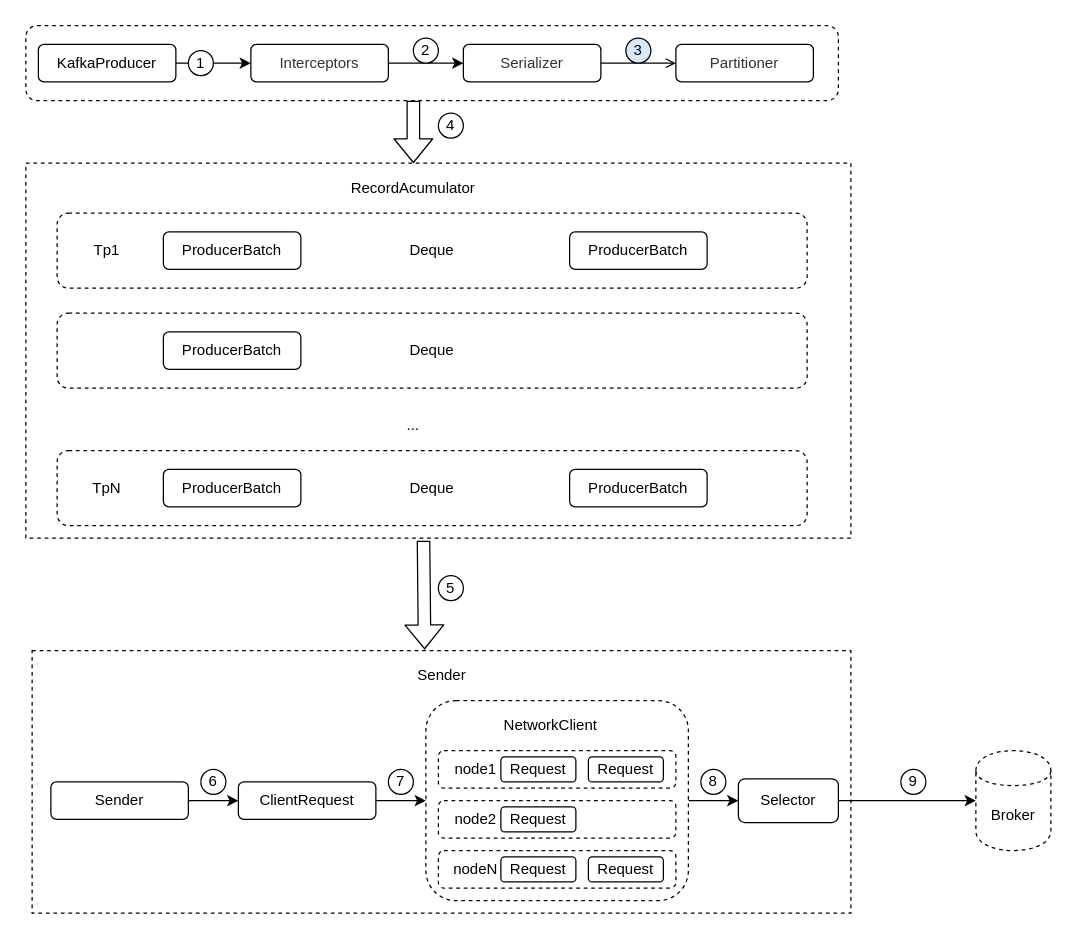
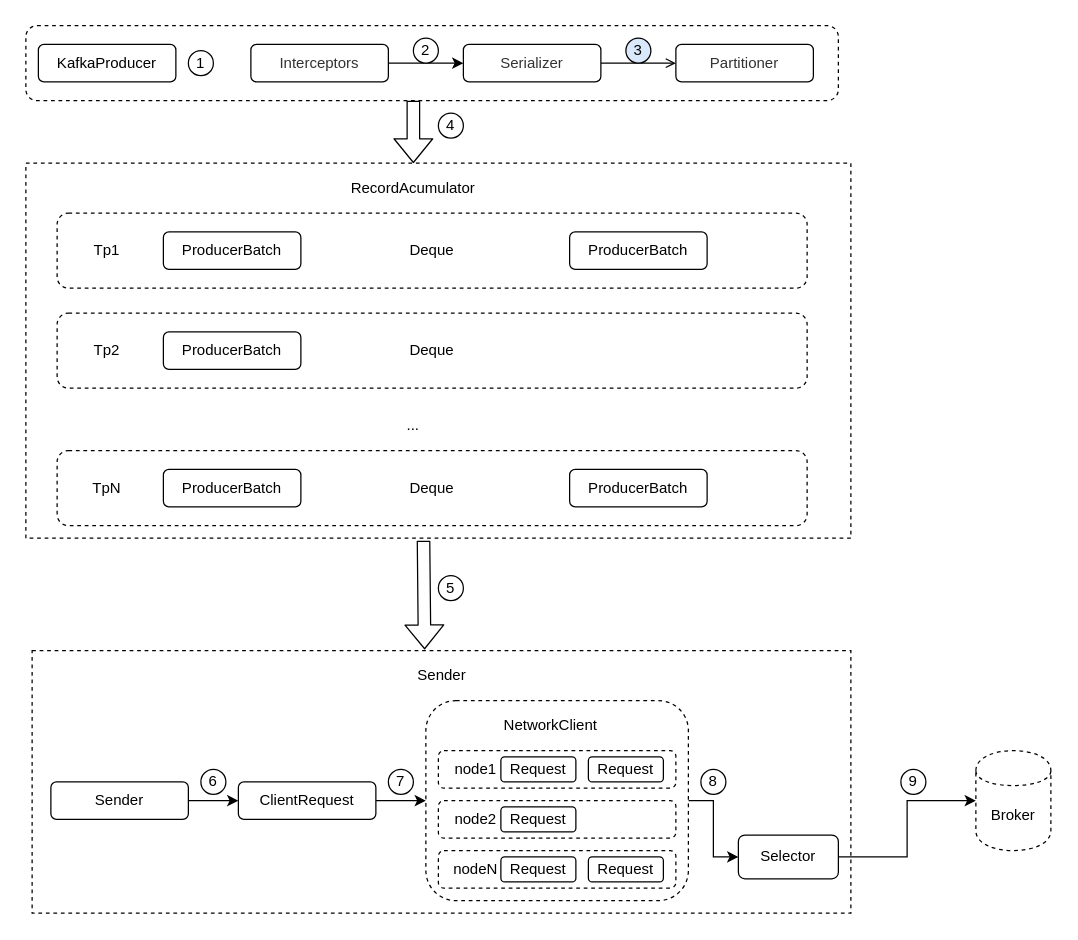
(227, 63) -> none
none -> (107, 351)
(788, 801) -> (788, 857)
